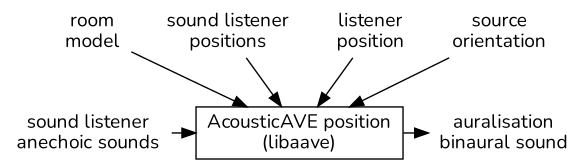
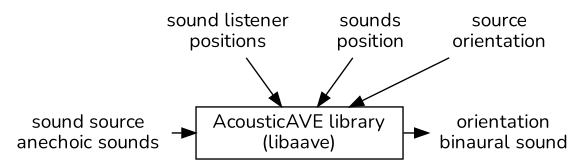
(93, 32) -> none
(371, 32) -> (371, 32)
(88, 133) -> (88, 133)
(300, 133) -> (300, 133)
(504, 133) -> (504, 133)
